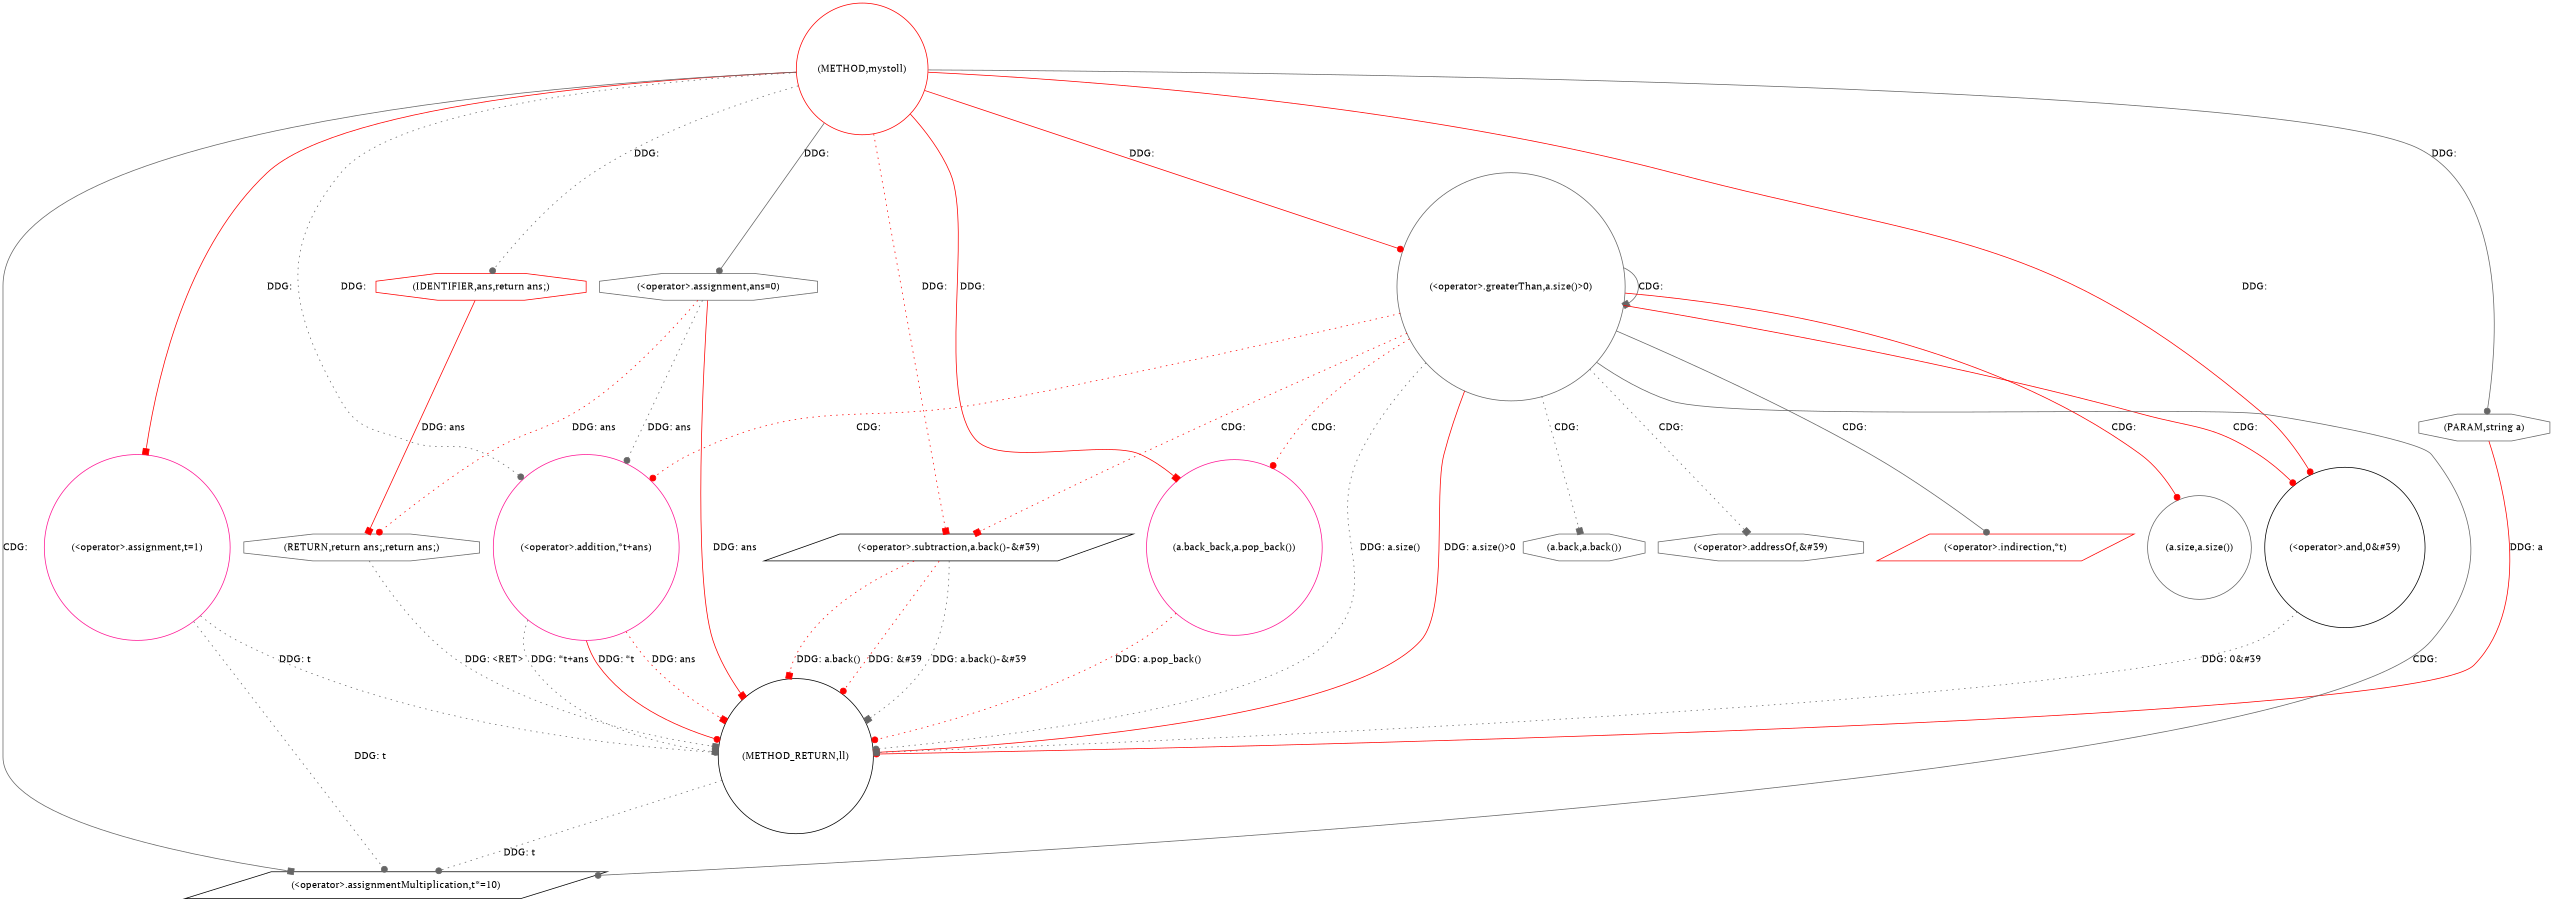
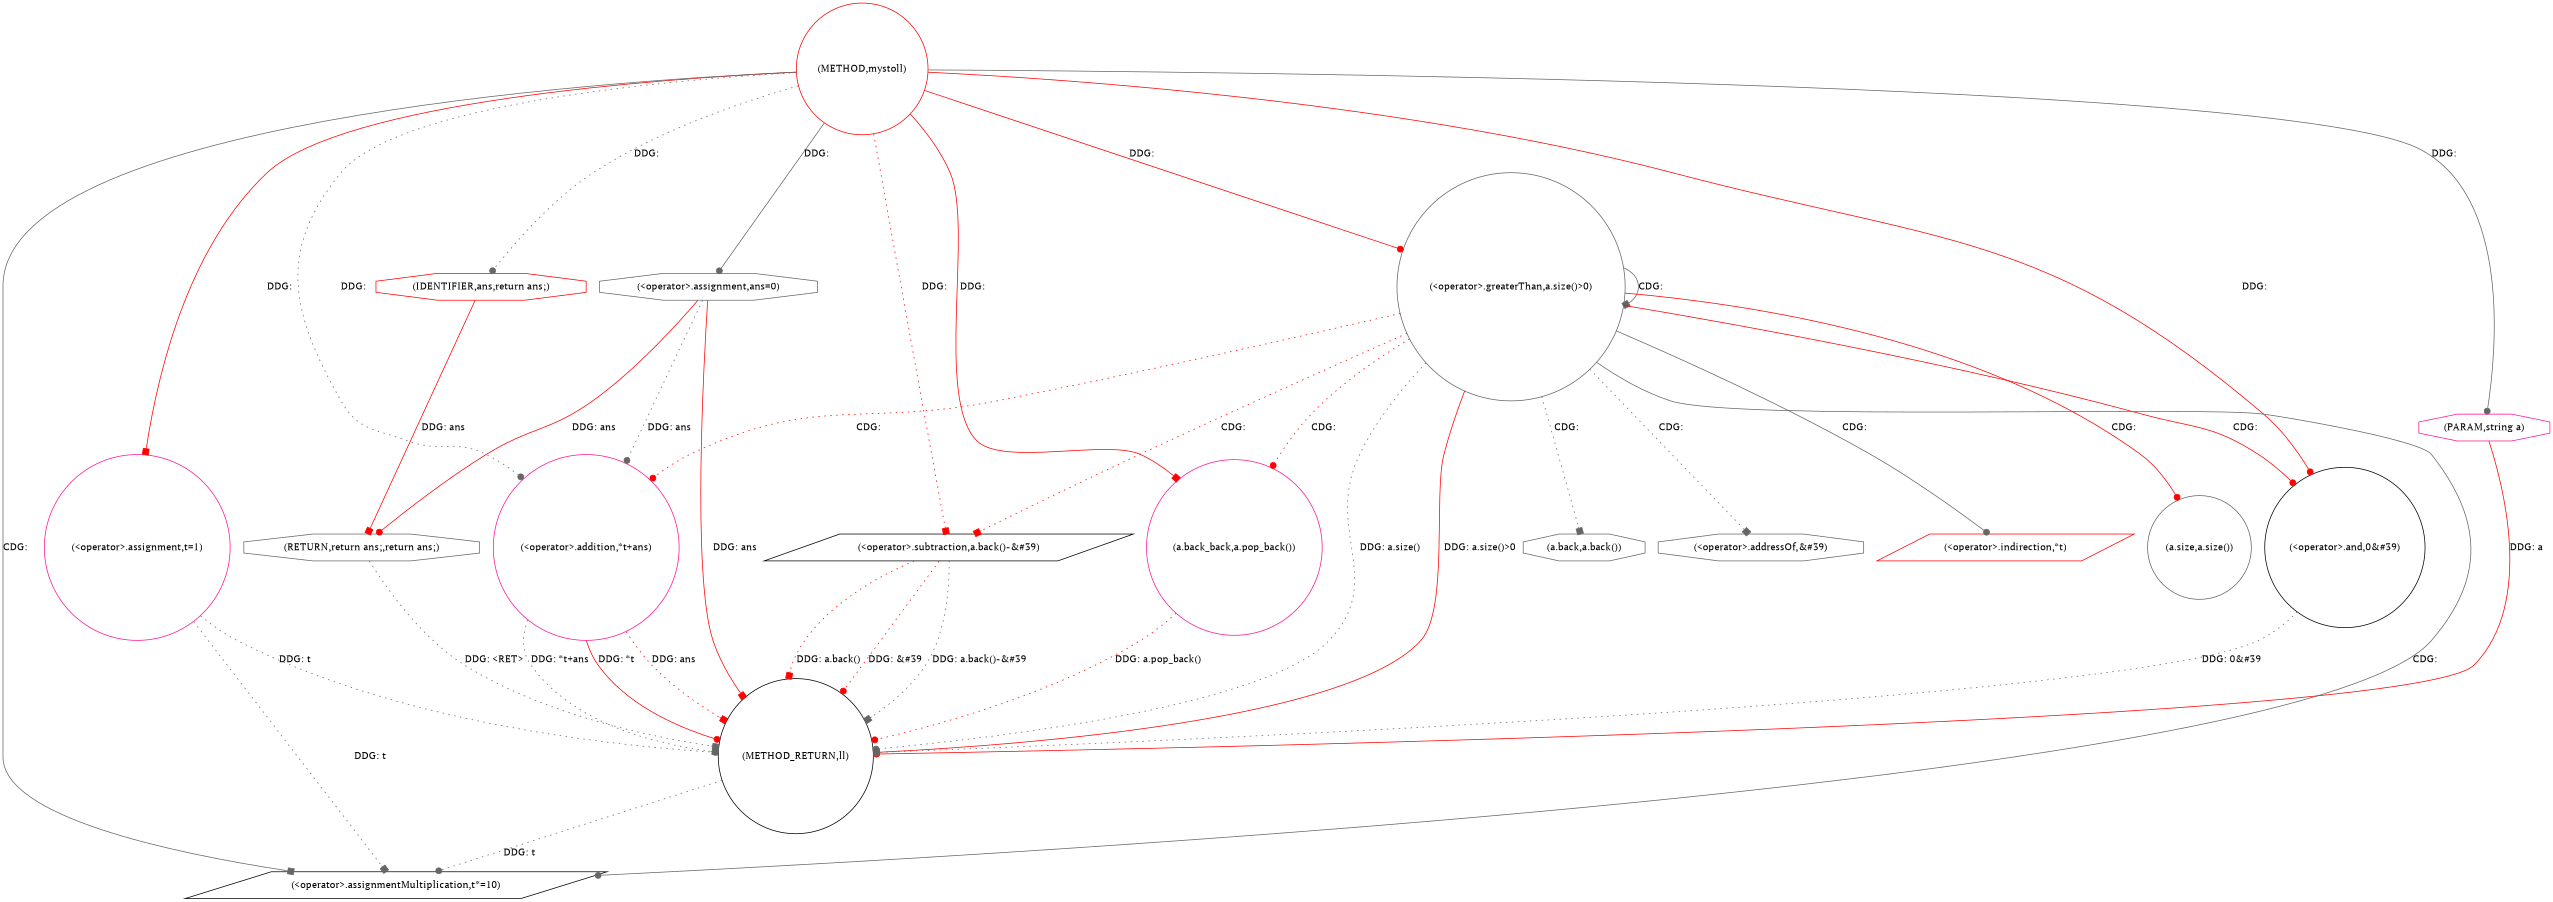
(548, 426) -> (548, 426)
(2484, 428) -> (2484, 428)
(288, 744) -> (288, 744)
